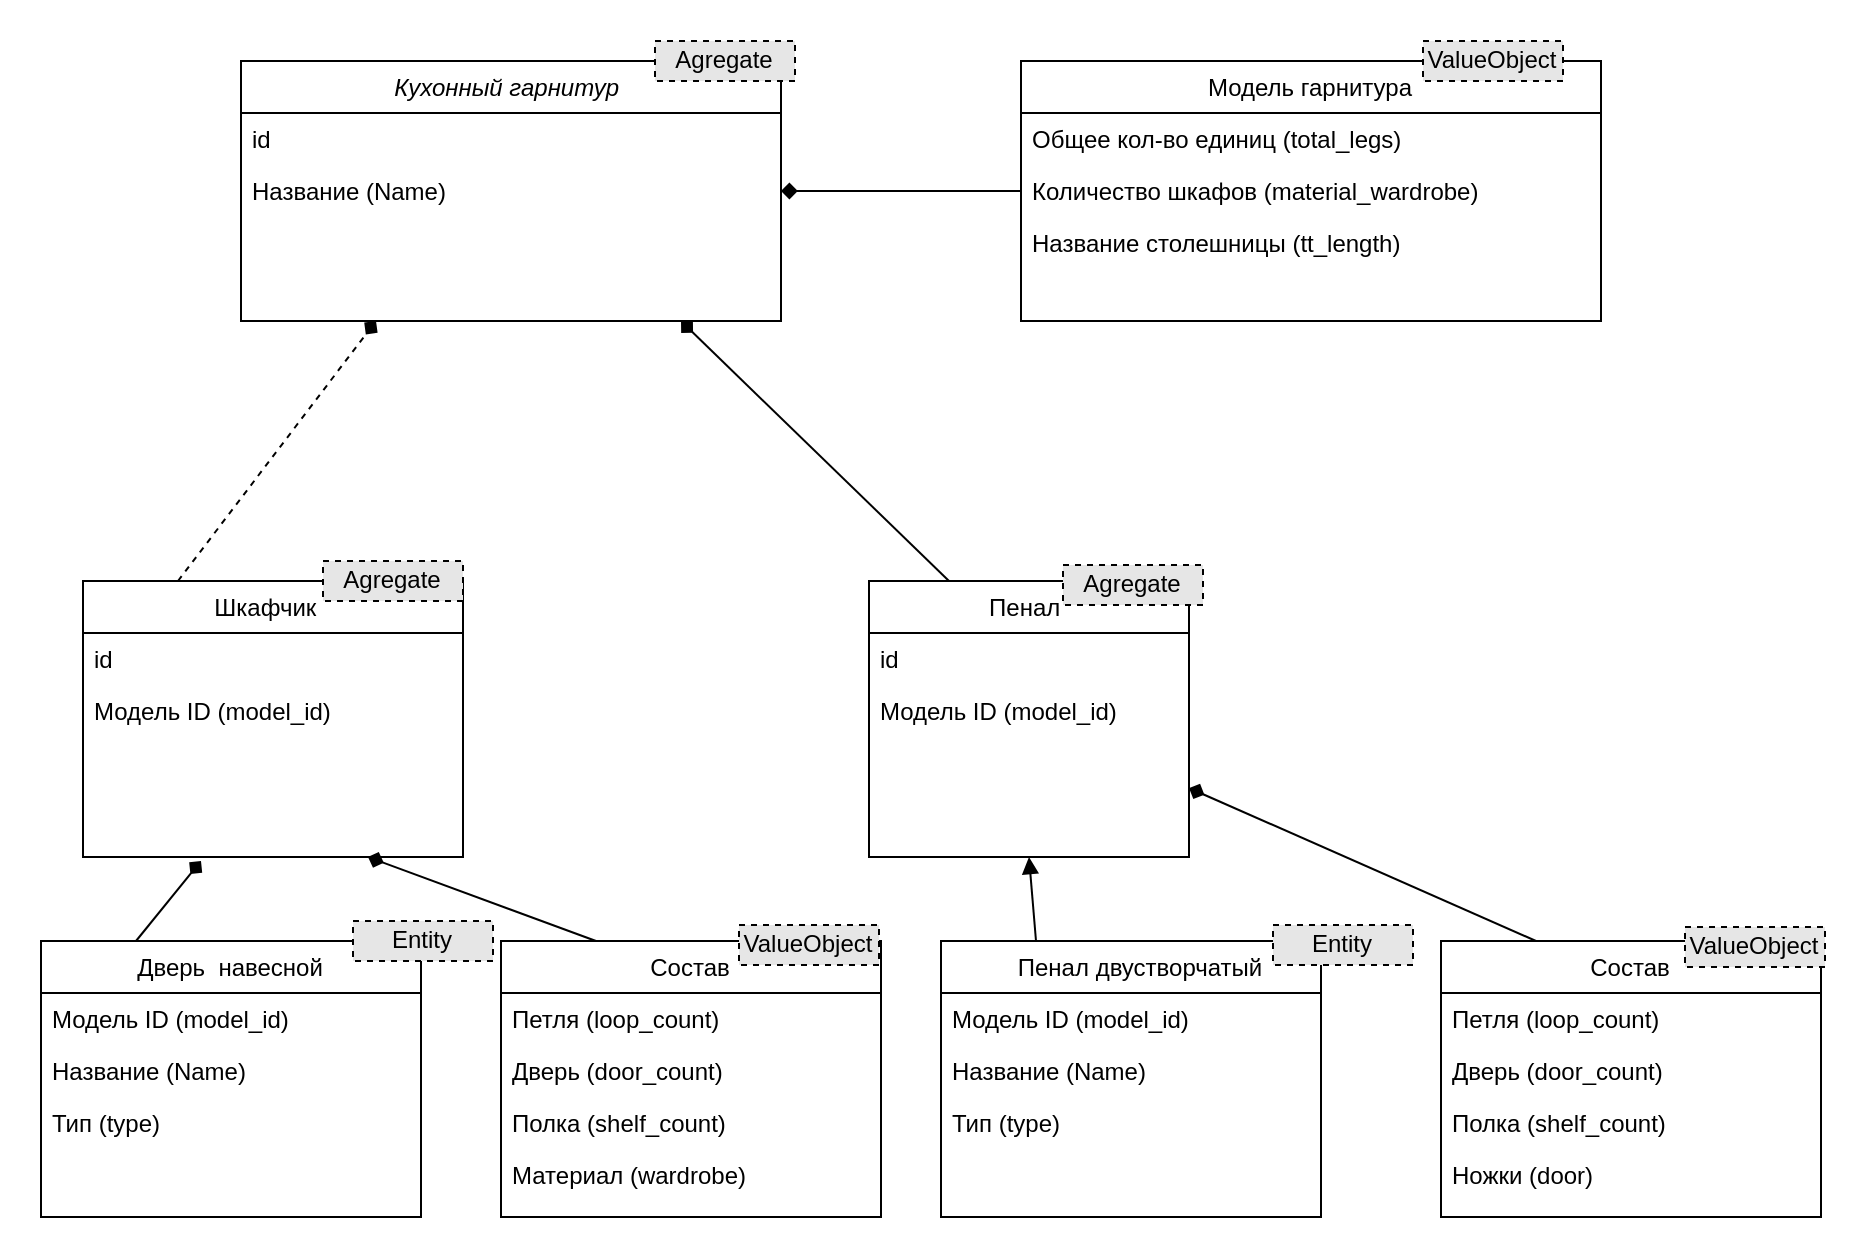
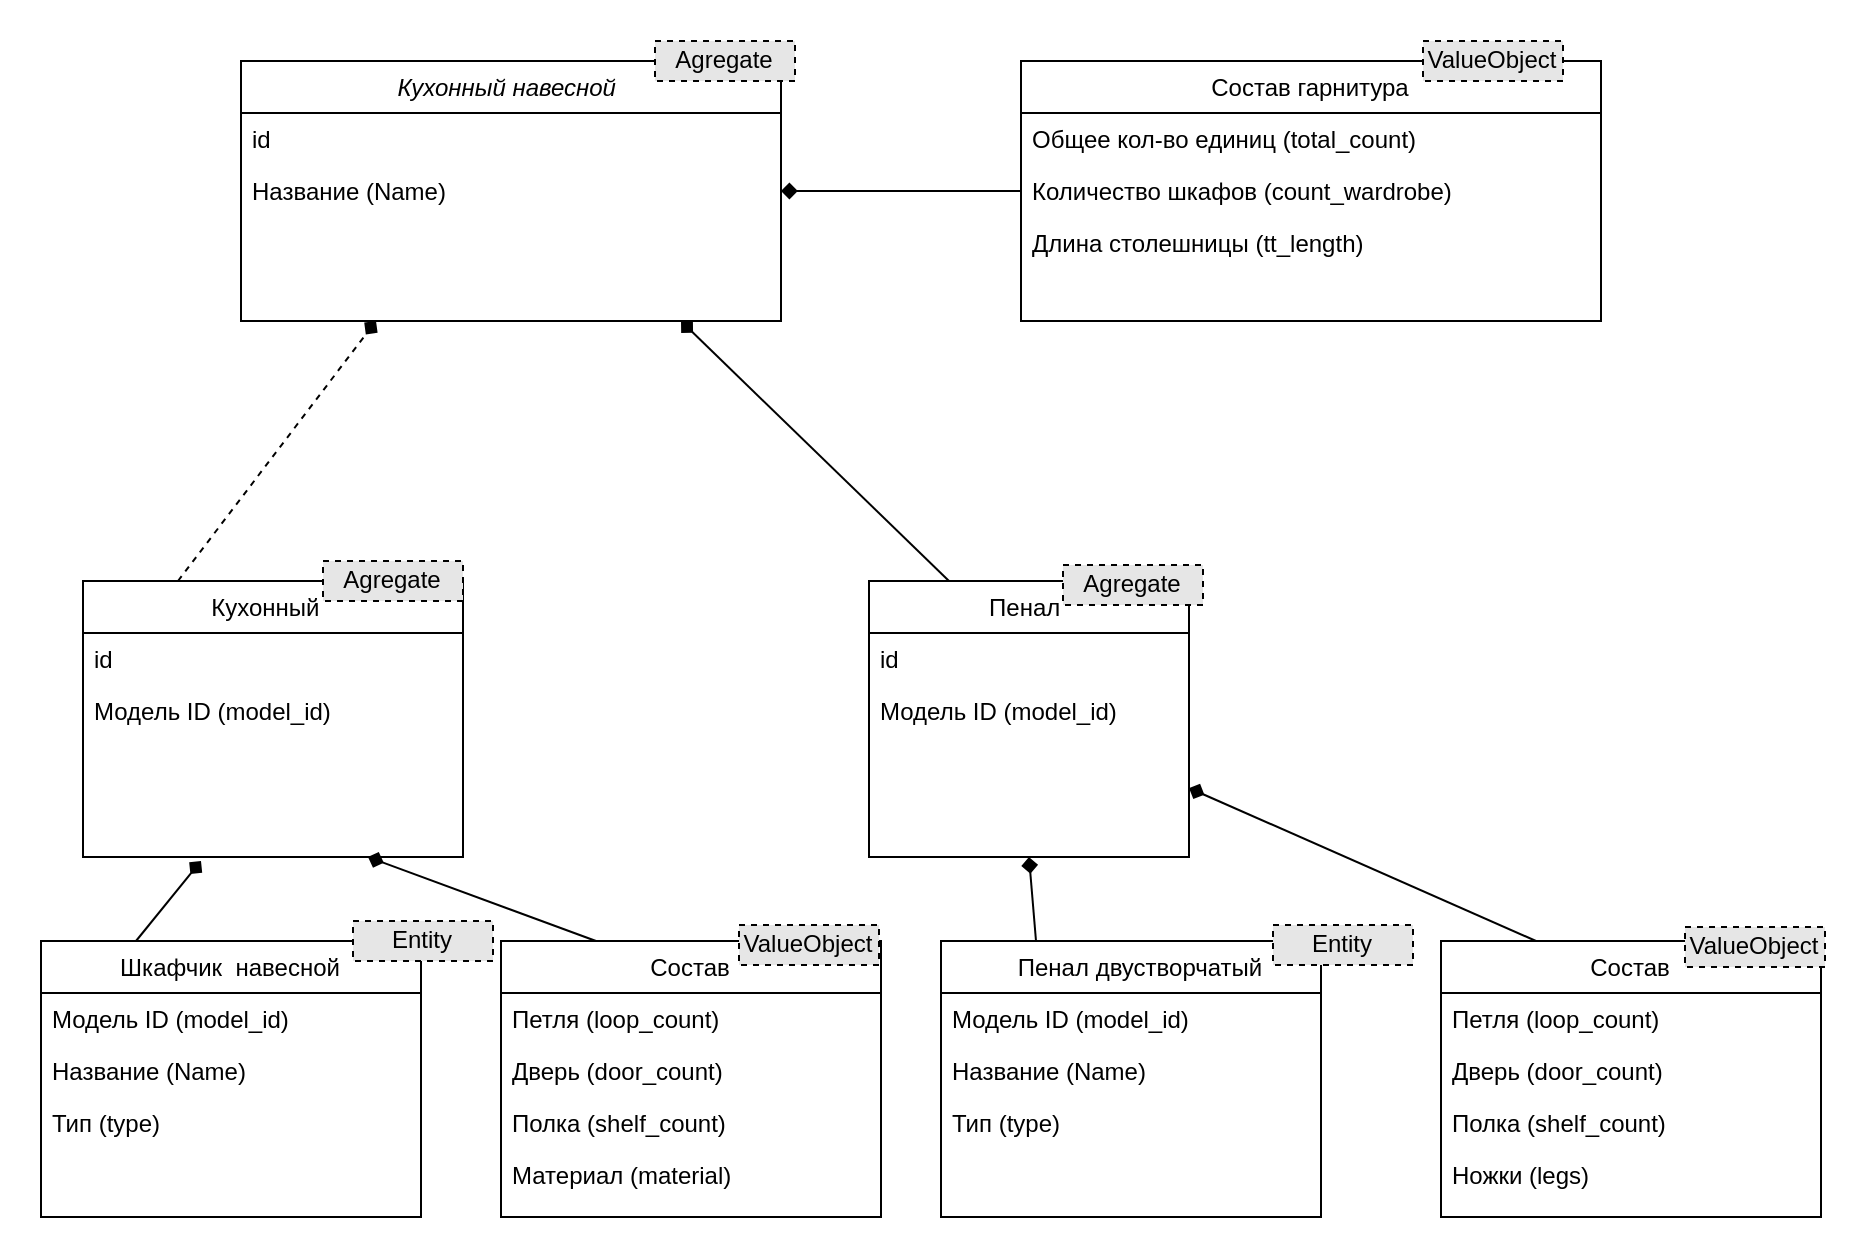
(510, 88) -> (510, 88)
(1310, 88) -> (1310, 88)
(1231, 140) -> (1241, 140)
(1268, 192) -> (1254, 192)
(1234, 244) -> (1214, 244)
(272, 608) -> (272, 608)
(1030, 874) -> (1030, 874)
(230, 968) -> (230, 968)
(637, 1176) -> (630, 1176)
(1530, 1176) -> (1526, 1176)
